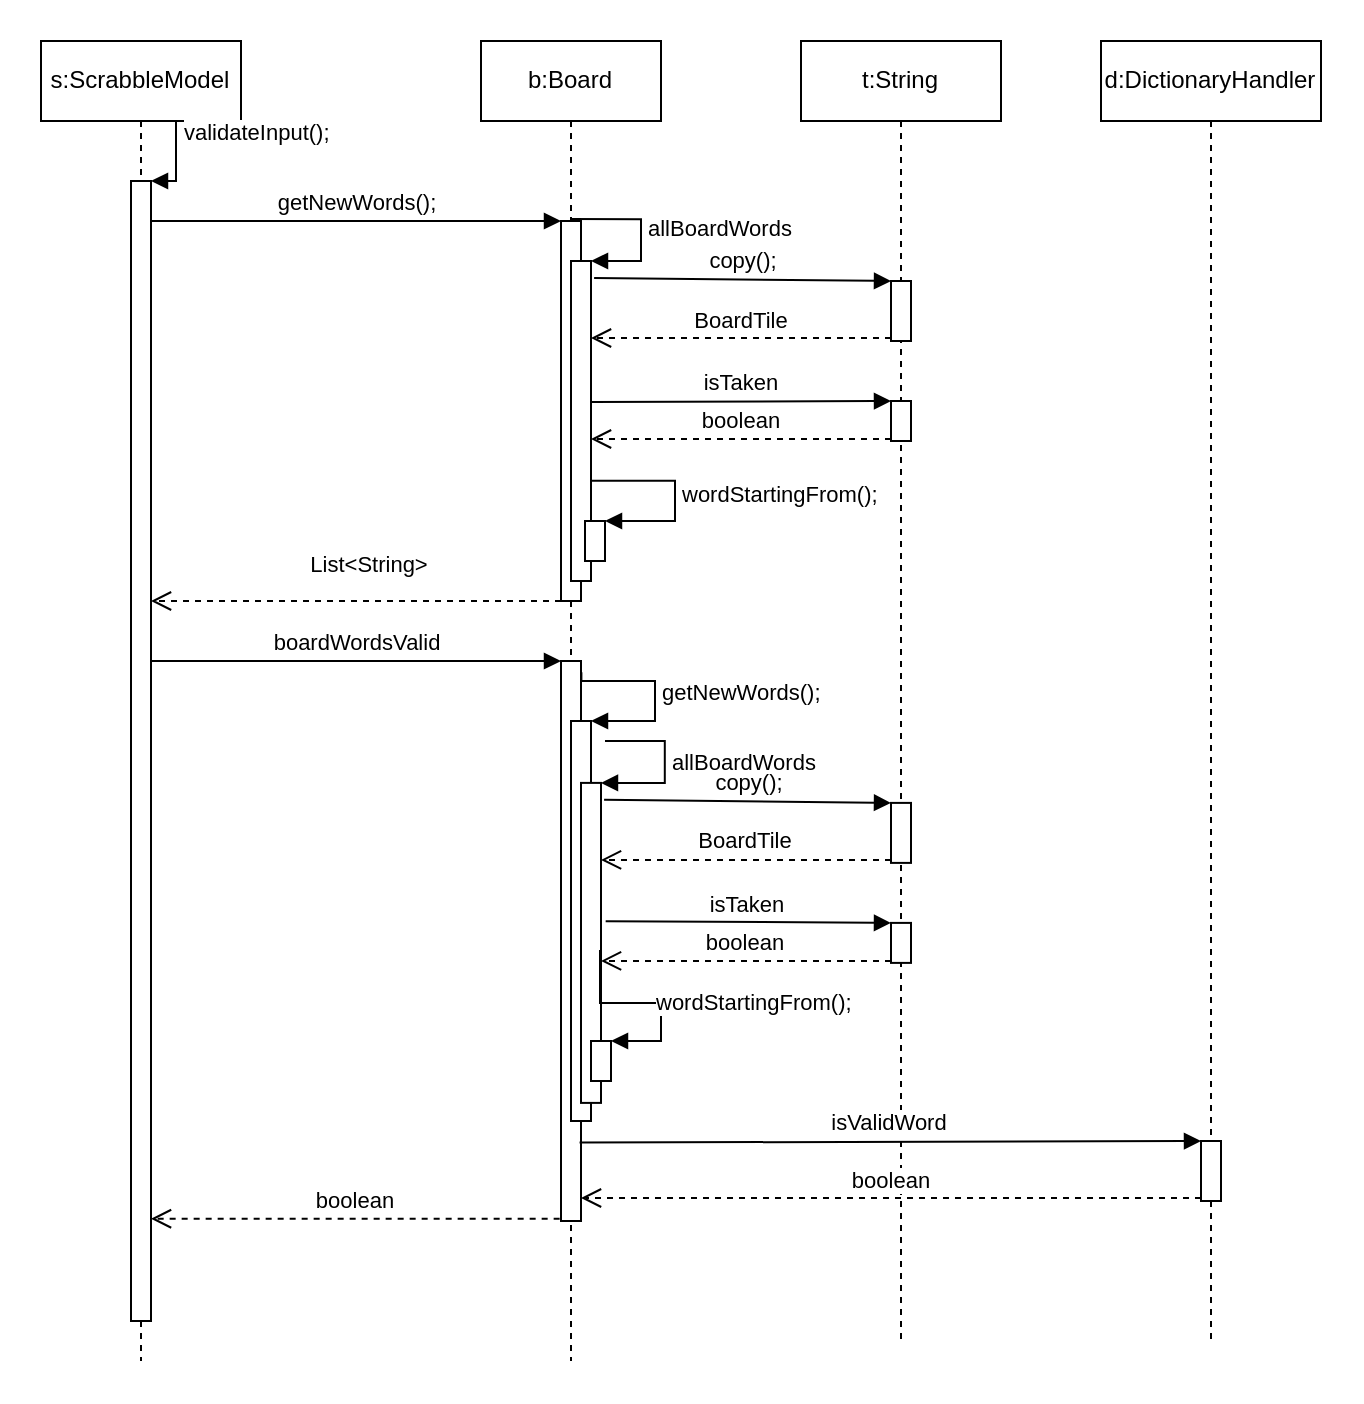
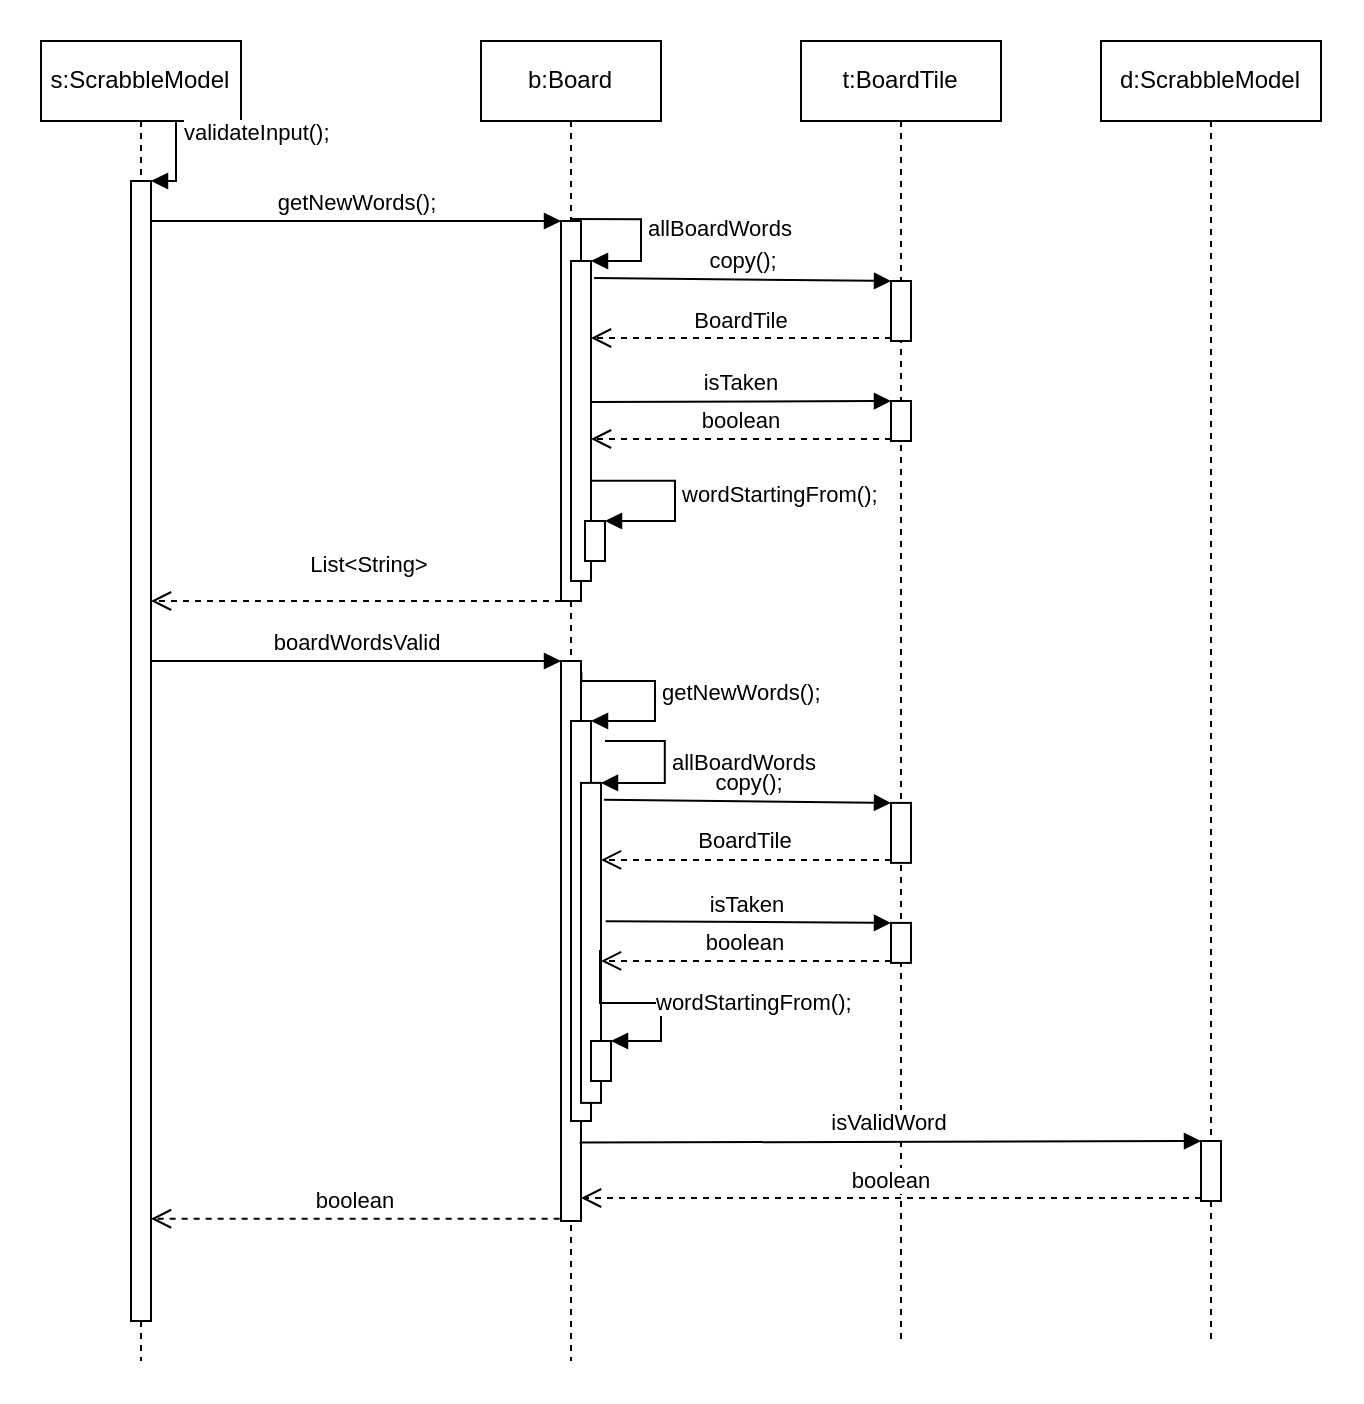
(901, 81) -> (901, 81)
(1211, 81) -> (1211, 81)
